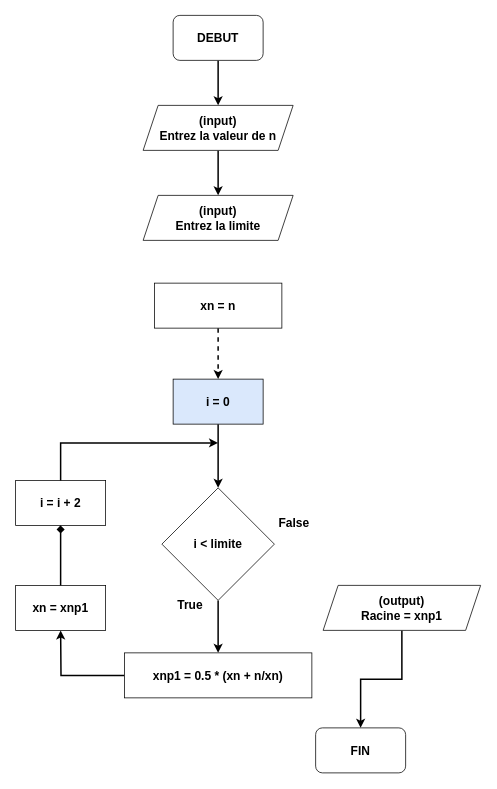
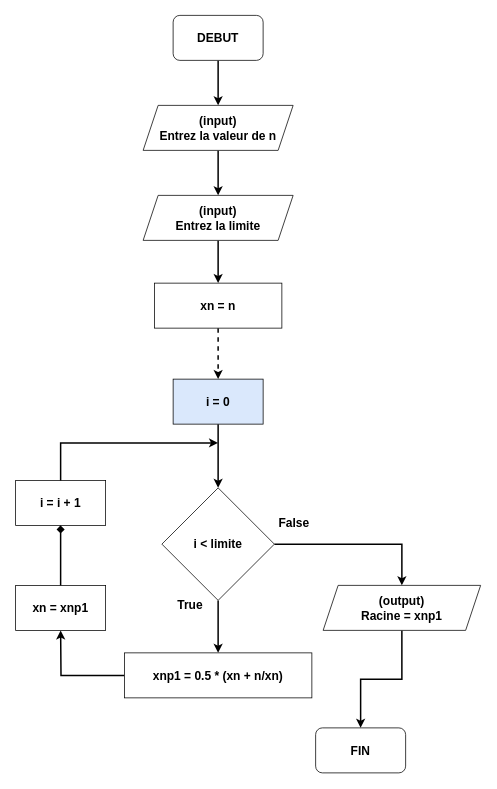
none -> (218, 259)
(60, 503) -> (60, 503)
none -> (355, 544)
